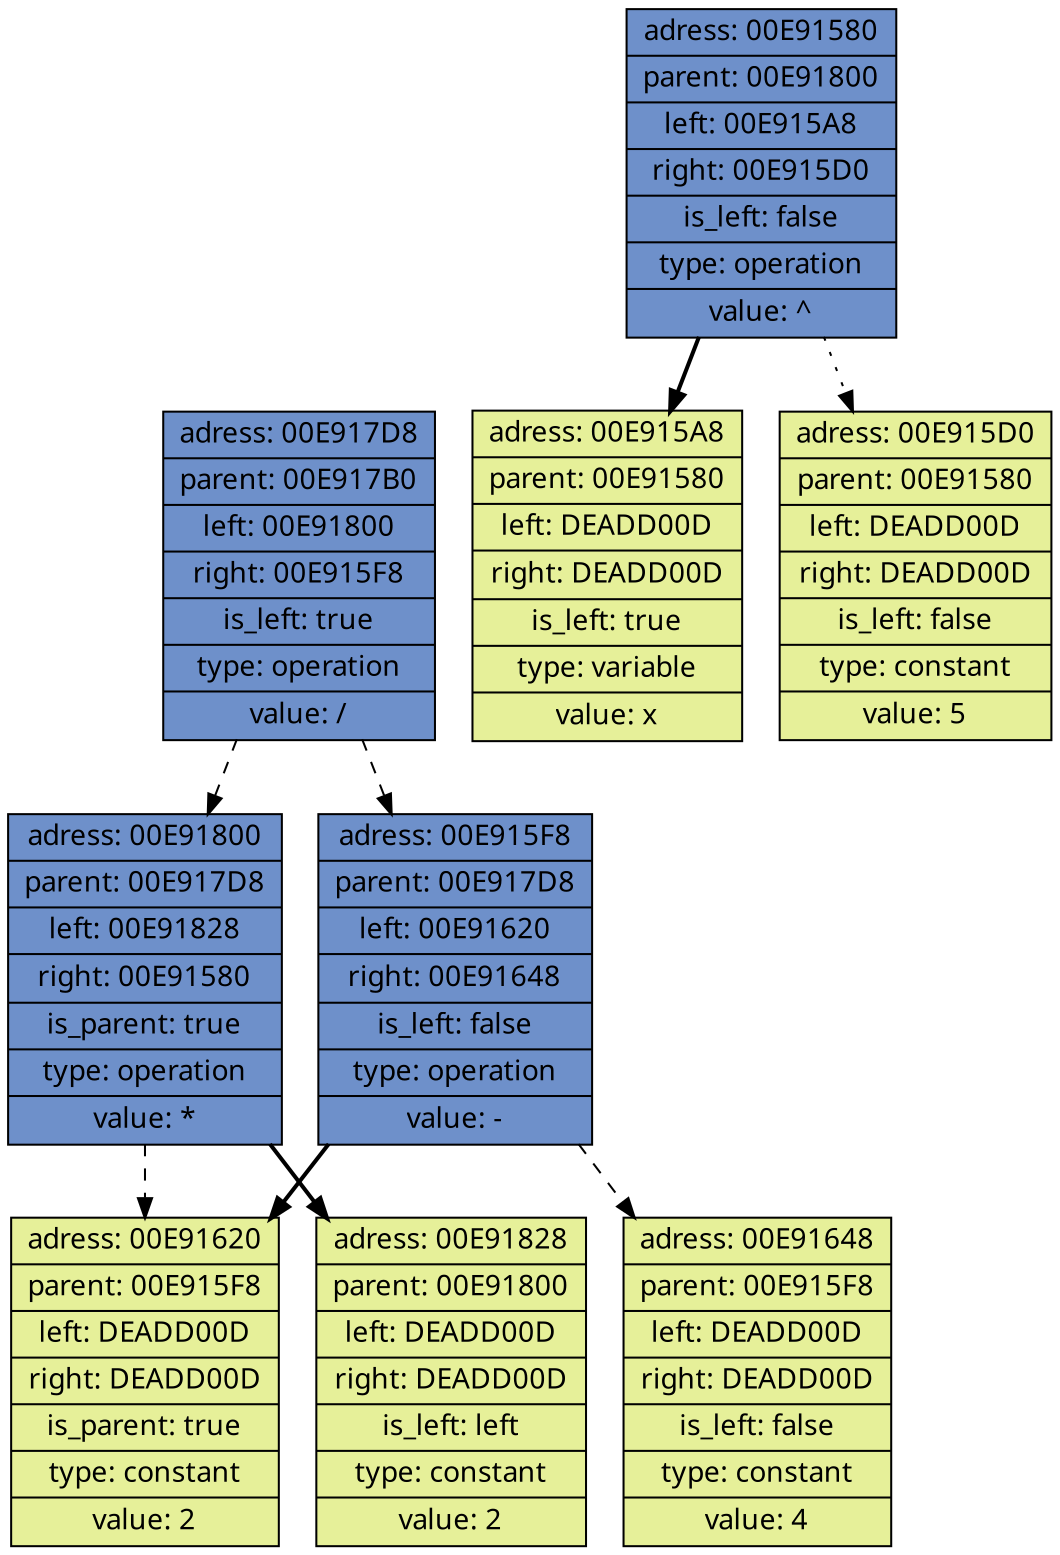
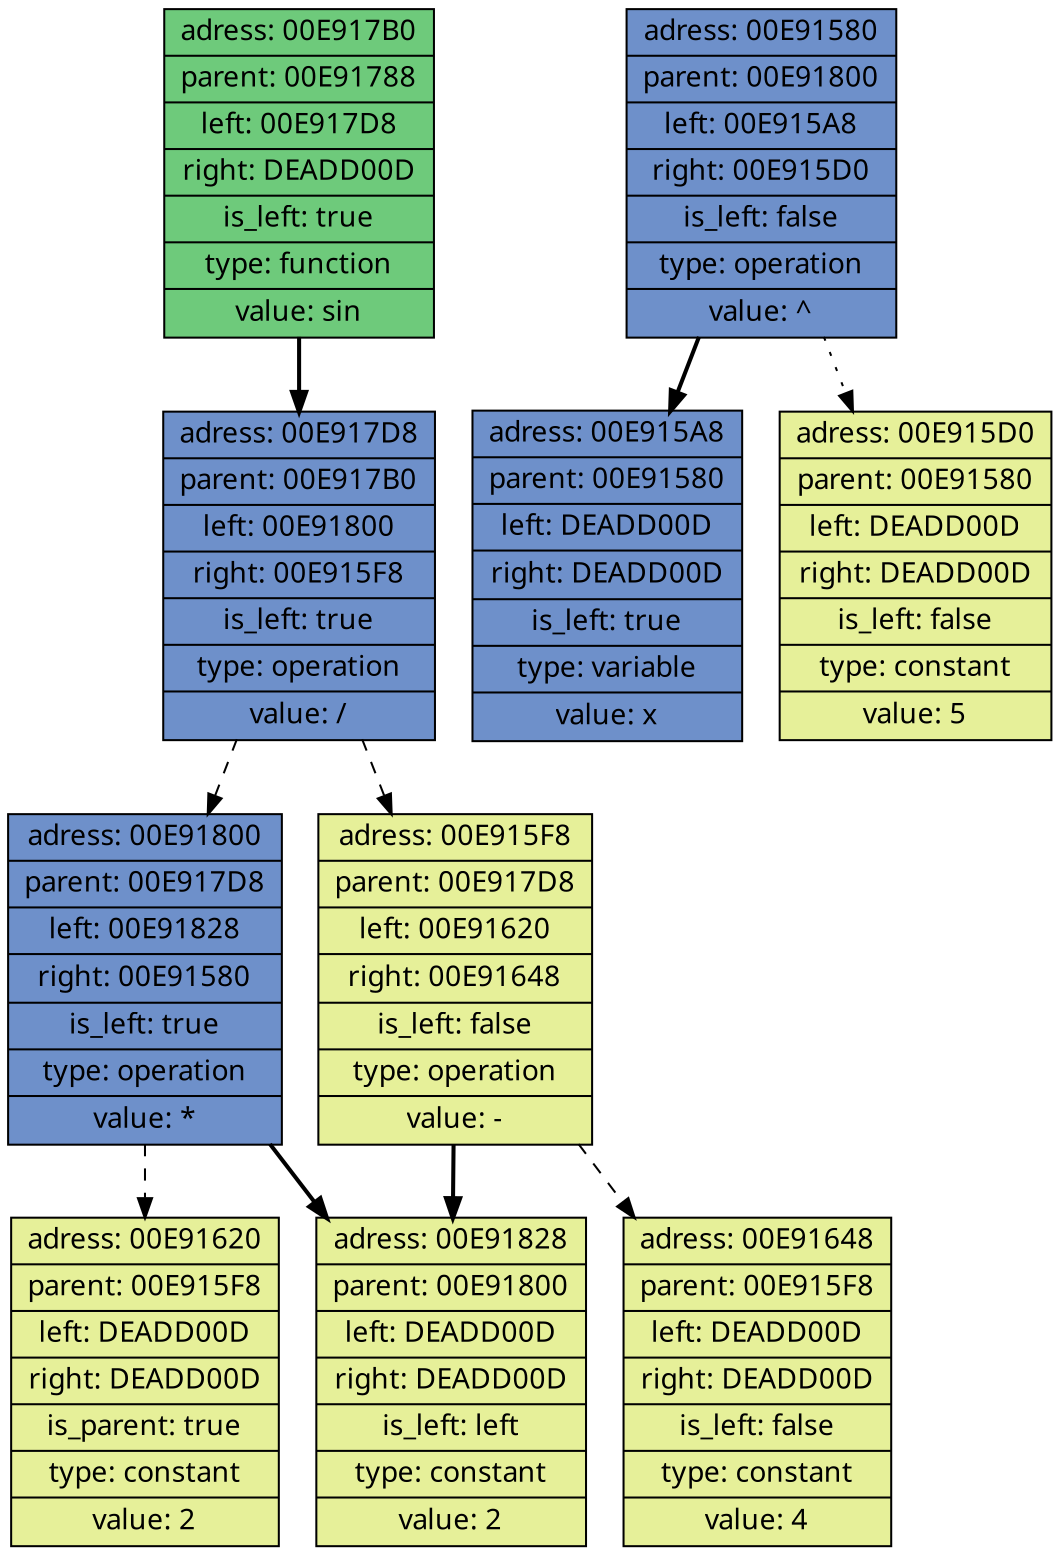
none -> (299, 173)
(607, 576) -> (607, 576)
(455, 979) -> (455, 979)
(145, 1025) -> (145, 1025)
(307, 1172) -> (453, 1171)
